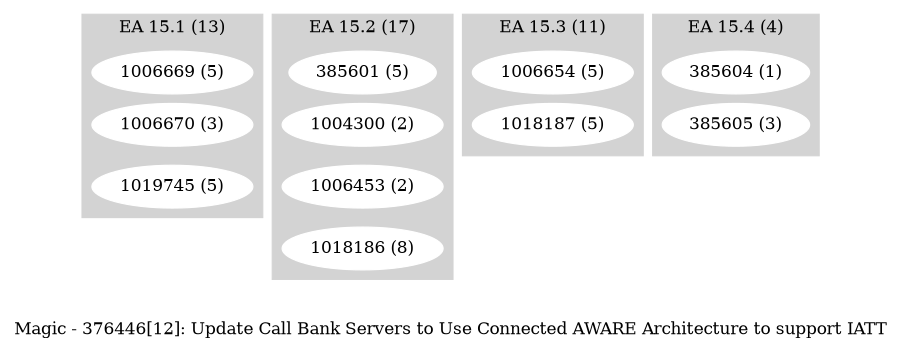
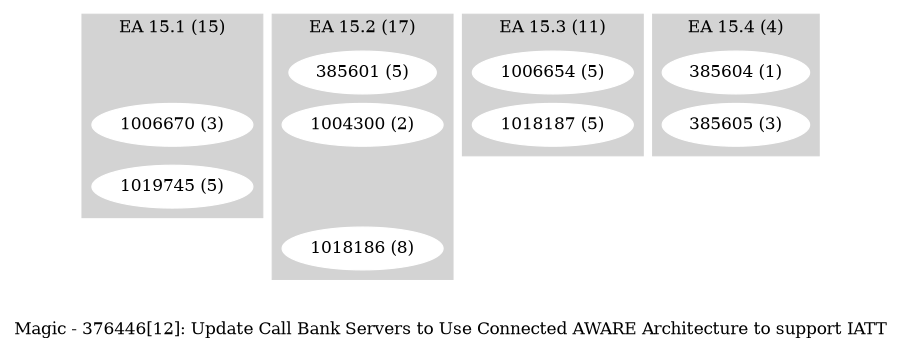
(172, 28) -> (172, 28)
(172, 73) -> none
(363, 187) -> none
